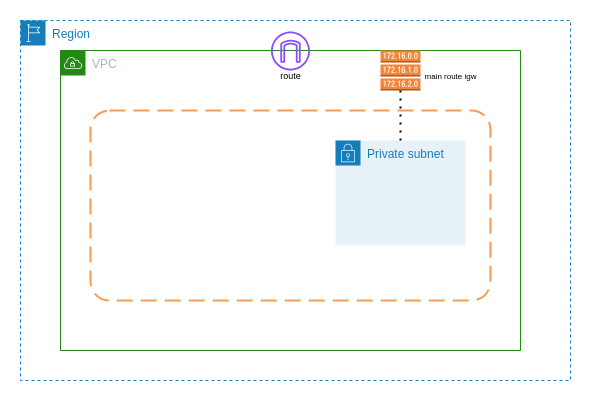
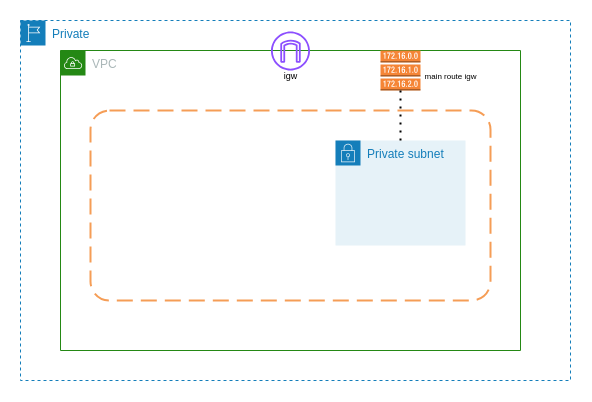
(71, 35) -> (74, 35)
(291, 76) -> (291, 76)
